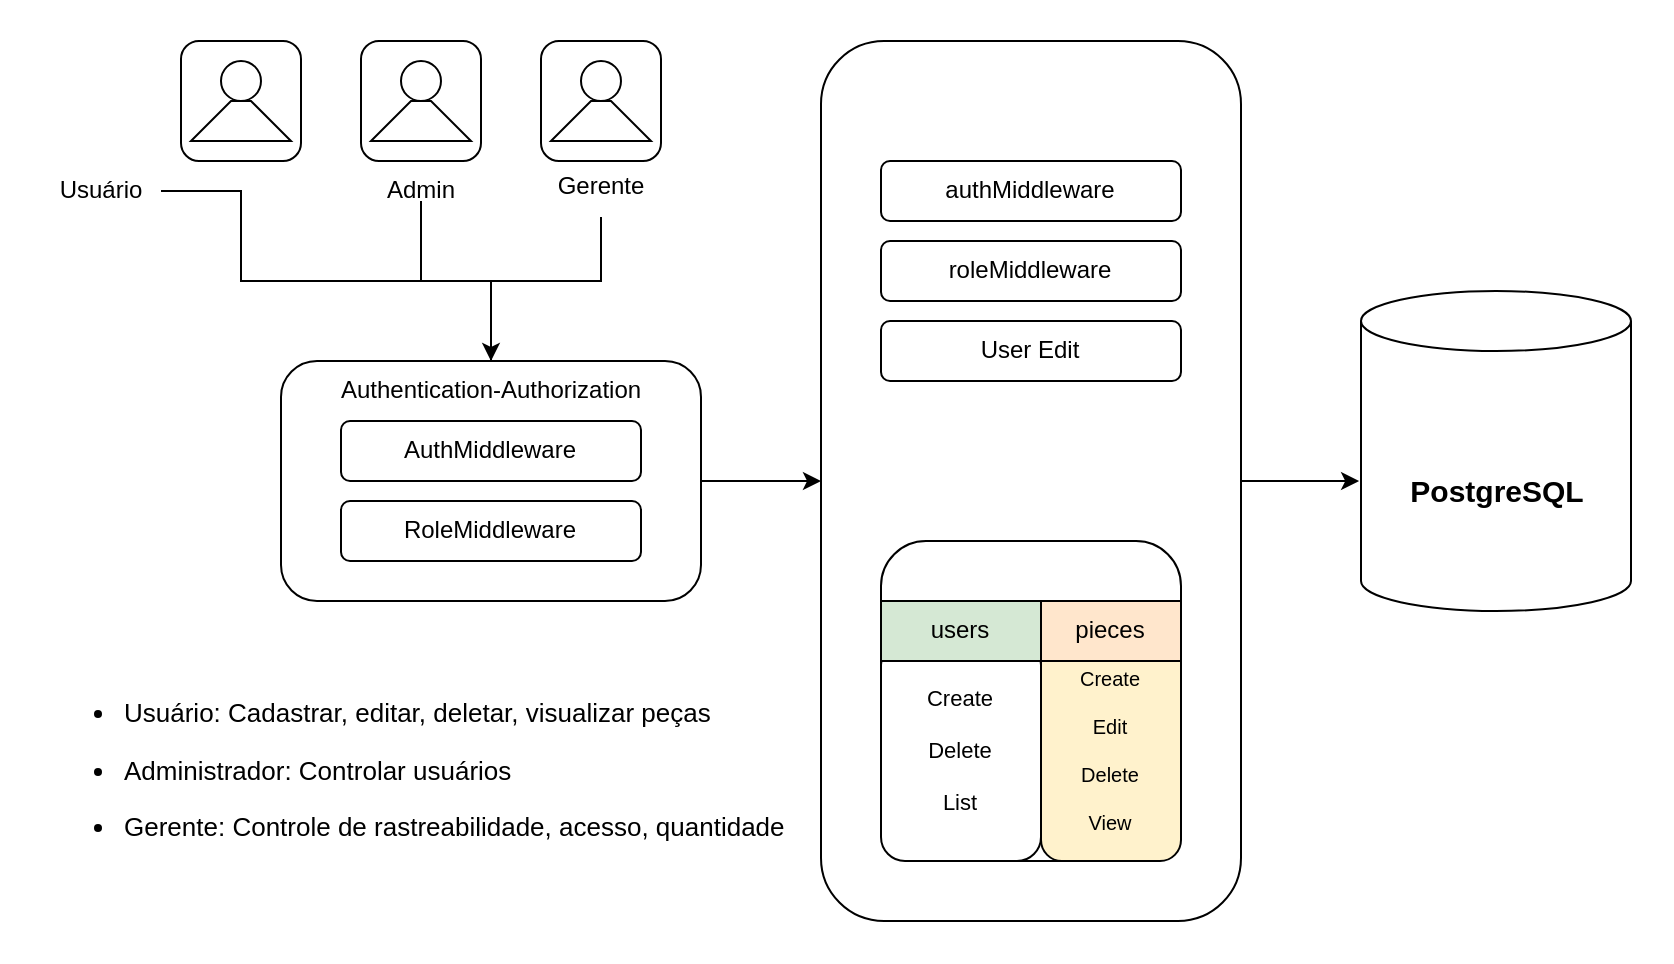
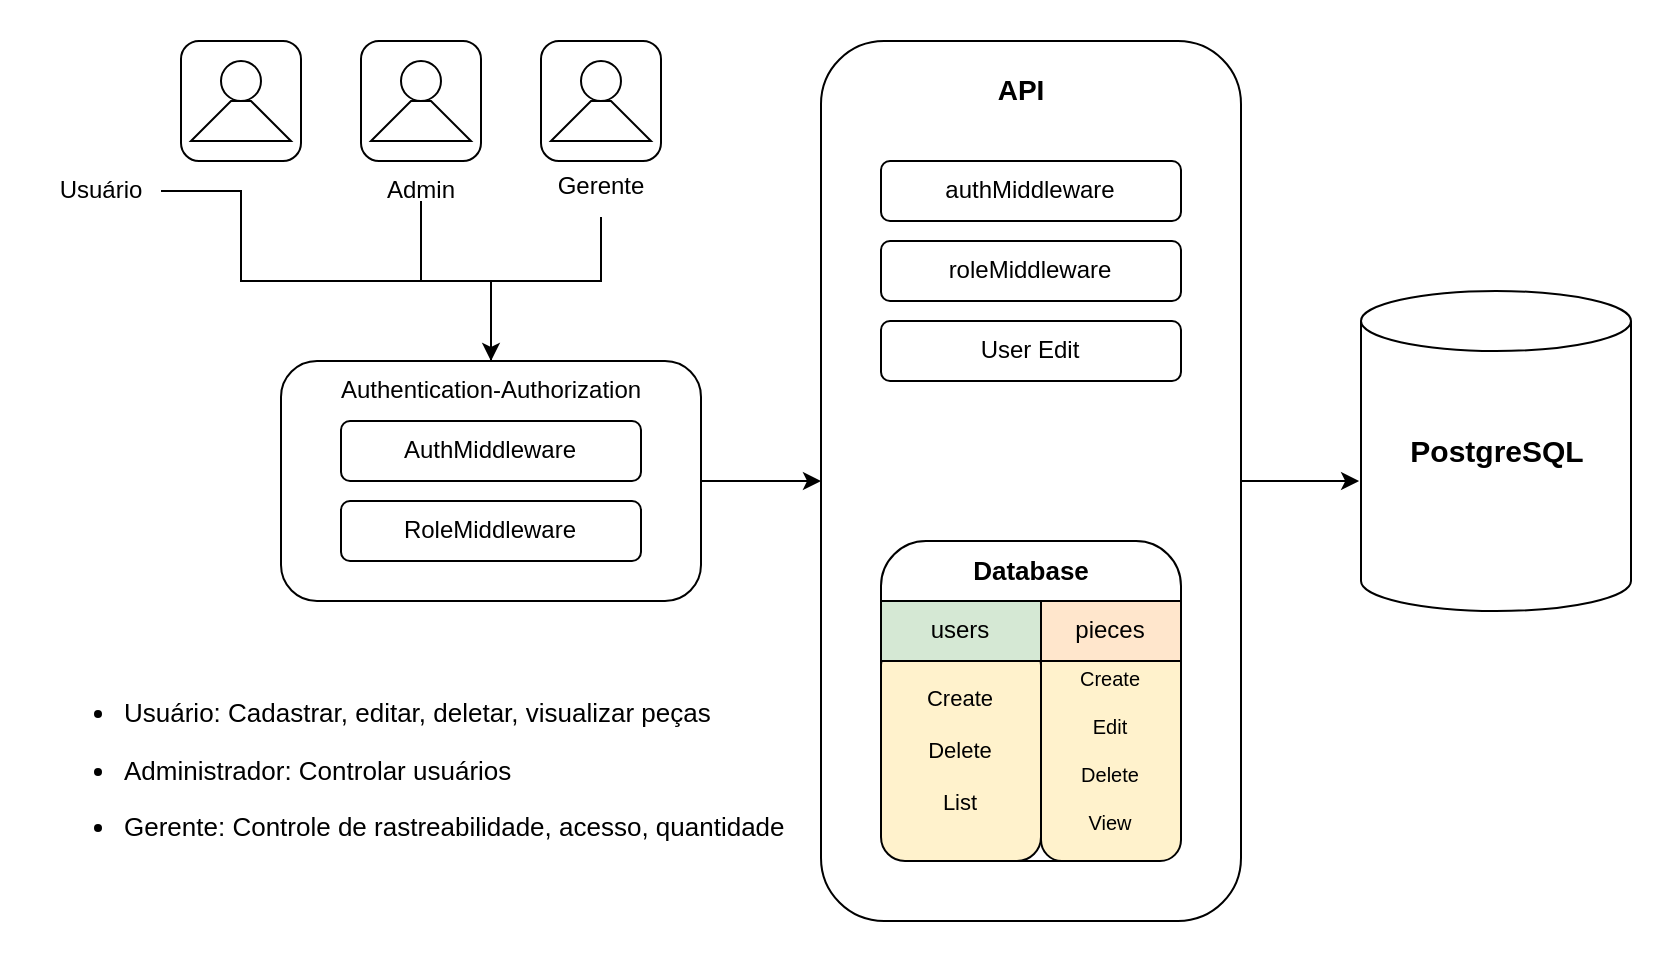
none -> (1021, 91)
(1496, 491) -> (1496, 451)
none -> (1031, 571)
(961, 751) -> (961, 751)
